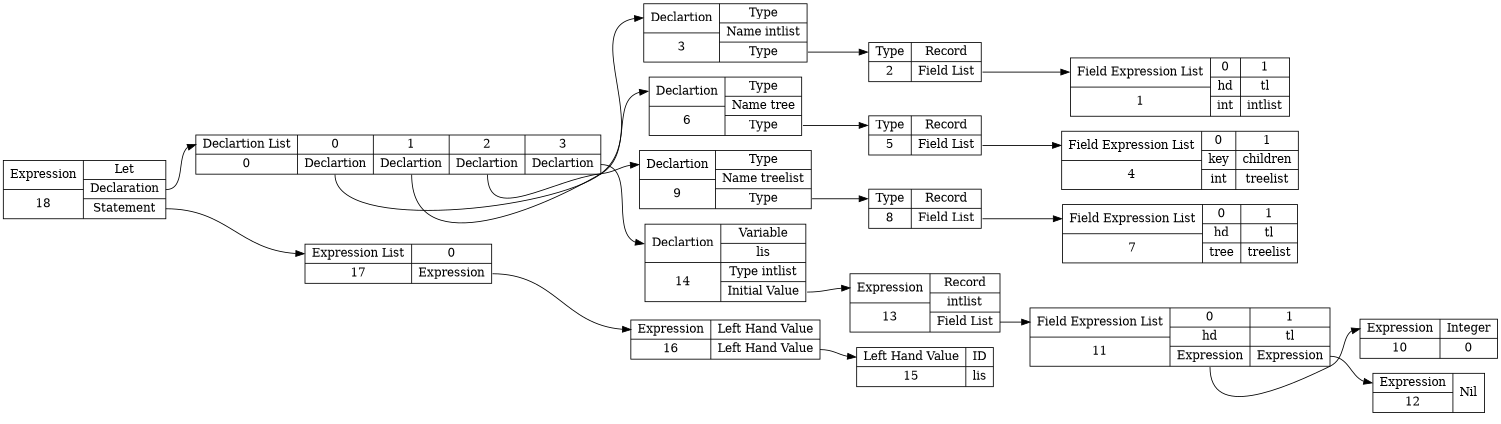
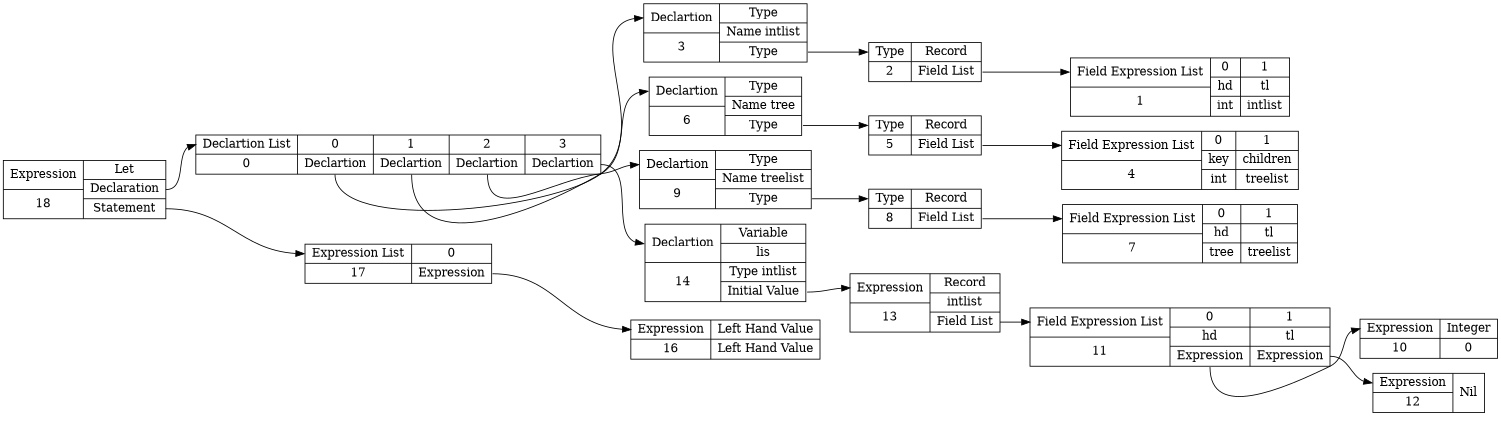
(925, 367) -> none
